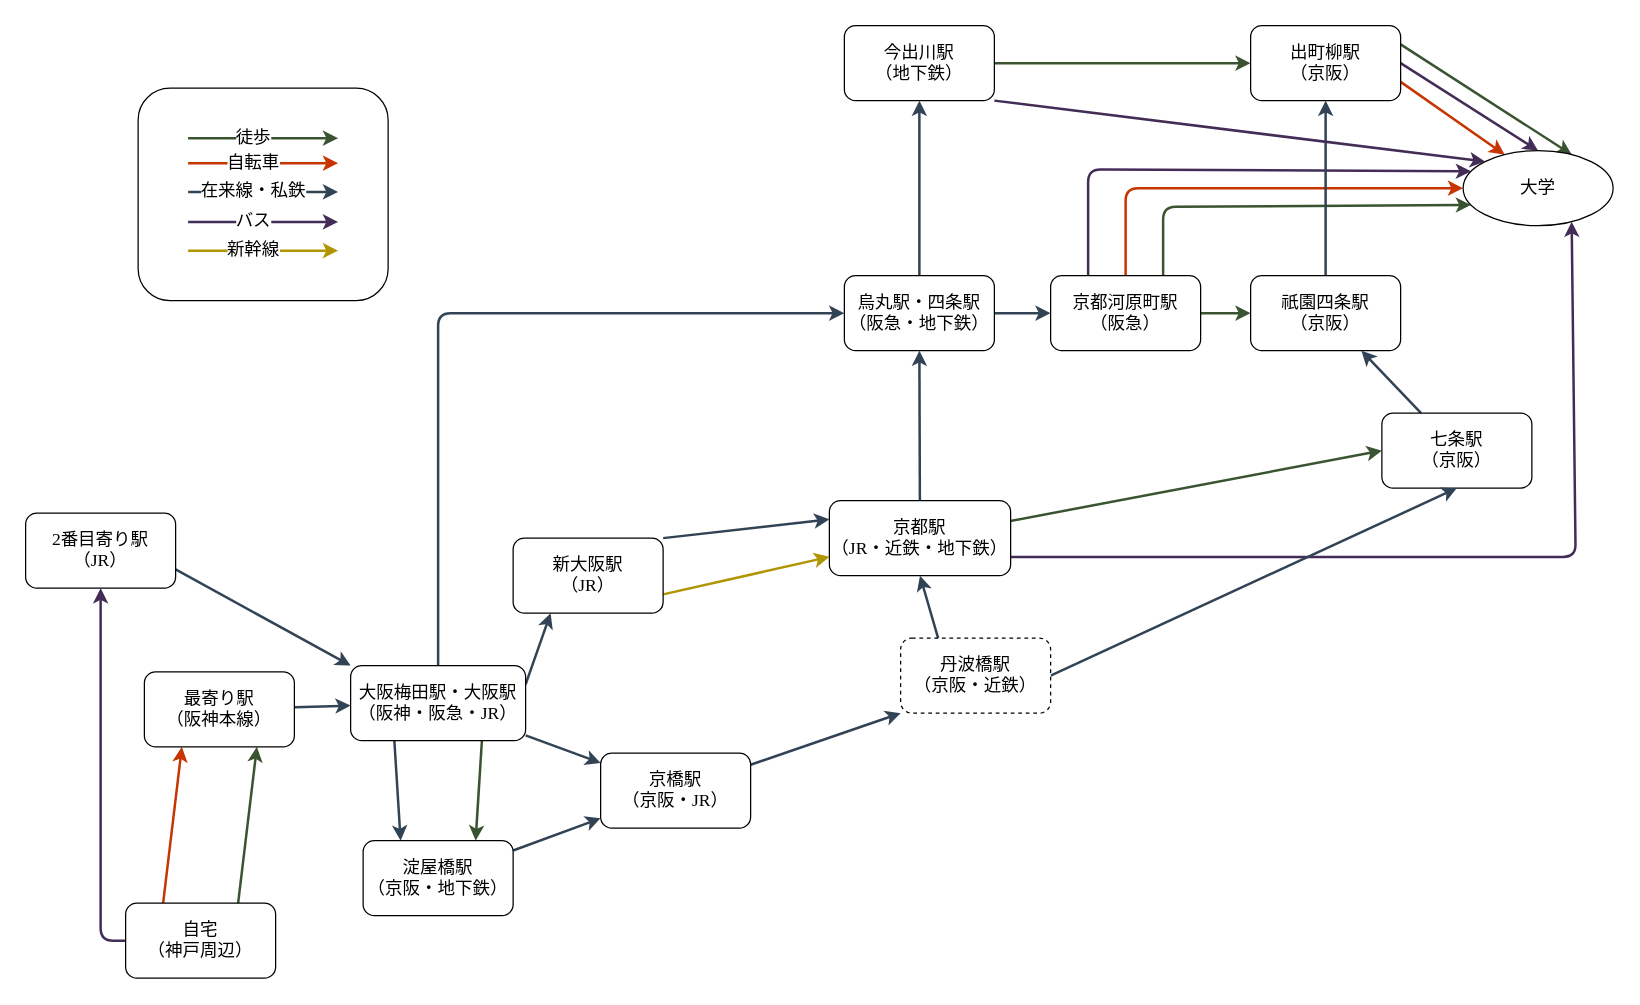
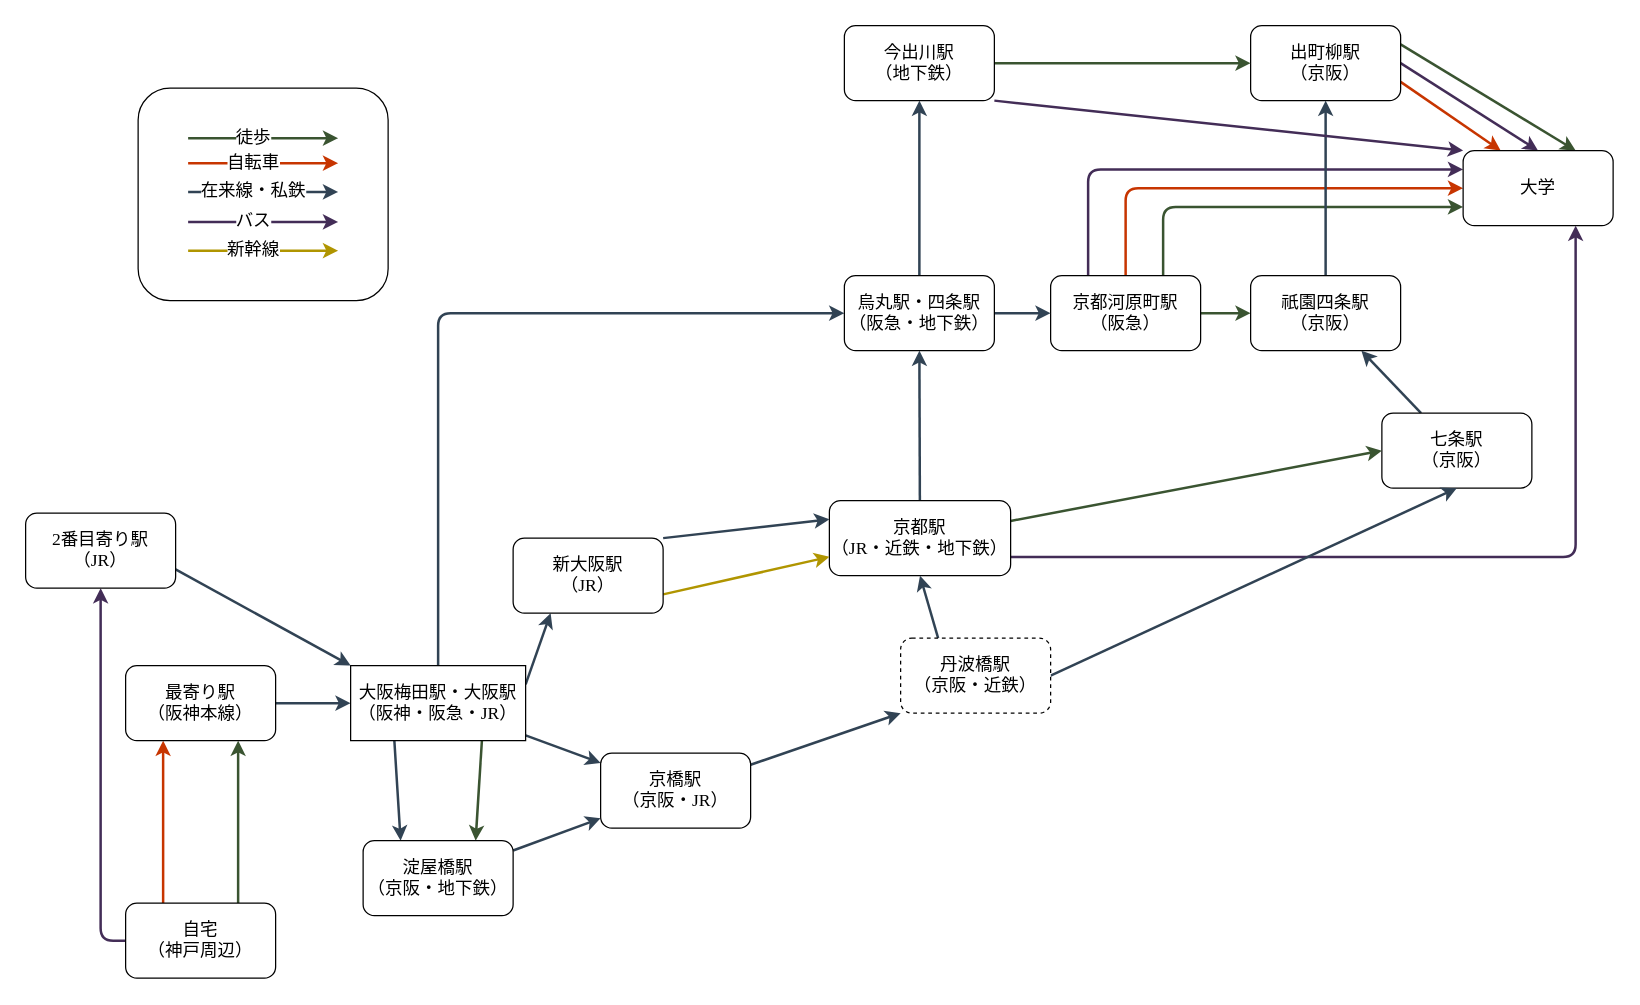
(1538, 188) -> (1538, 188)
(438, 703) -> (438, 703)
(219, 709) -> (201, 703)
